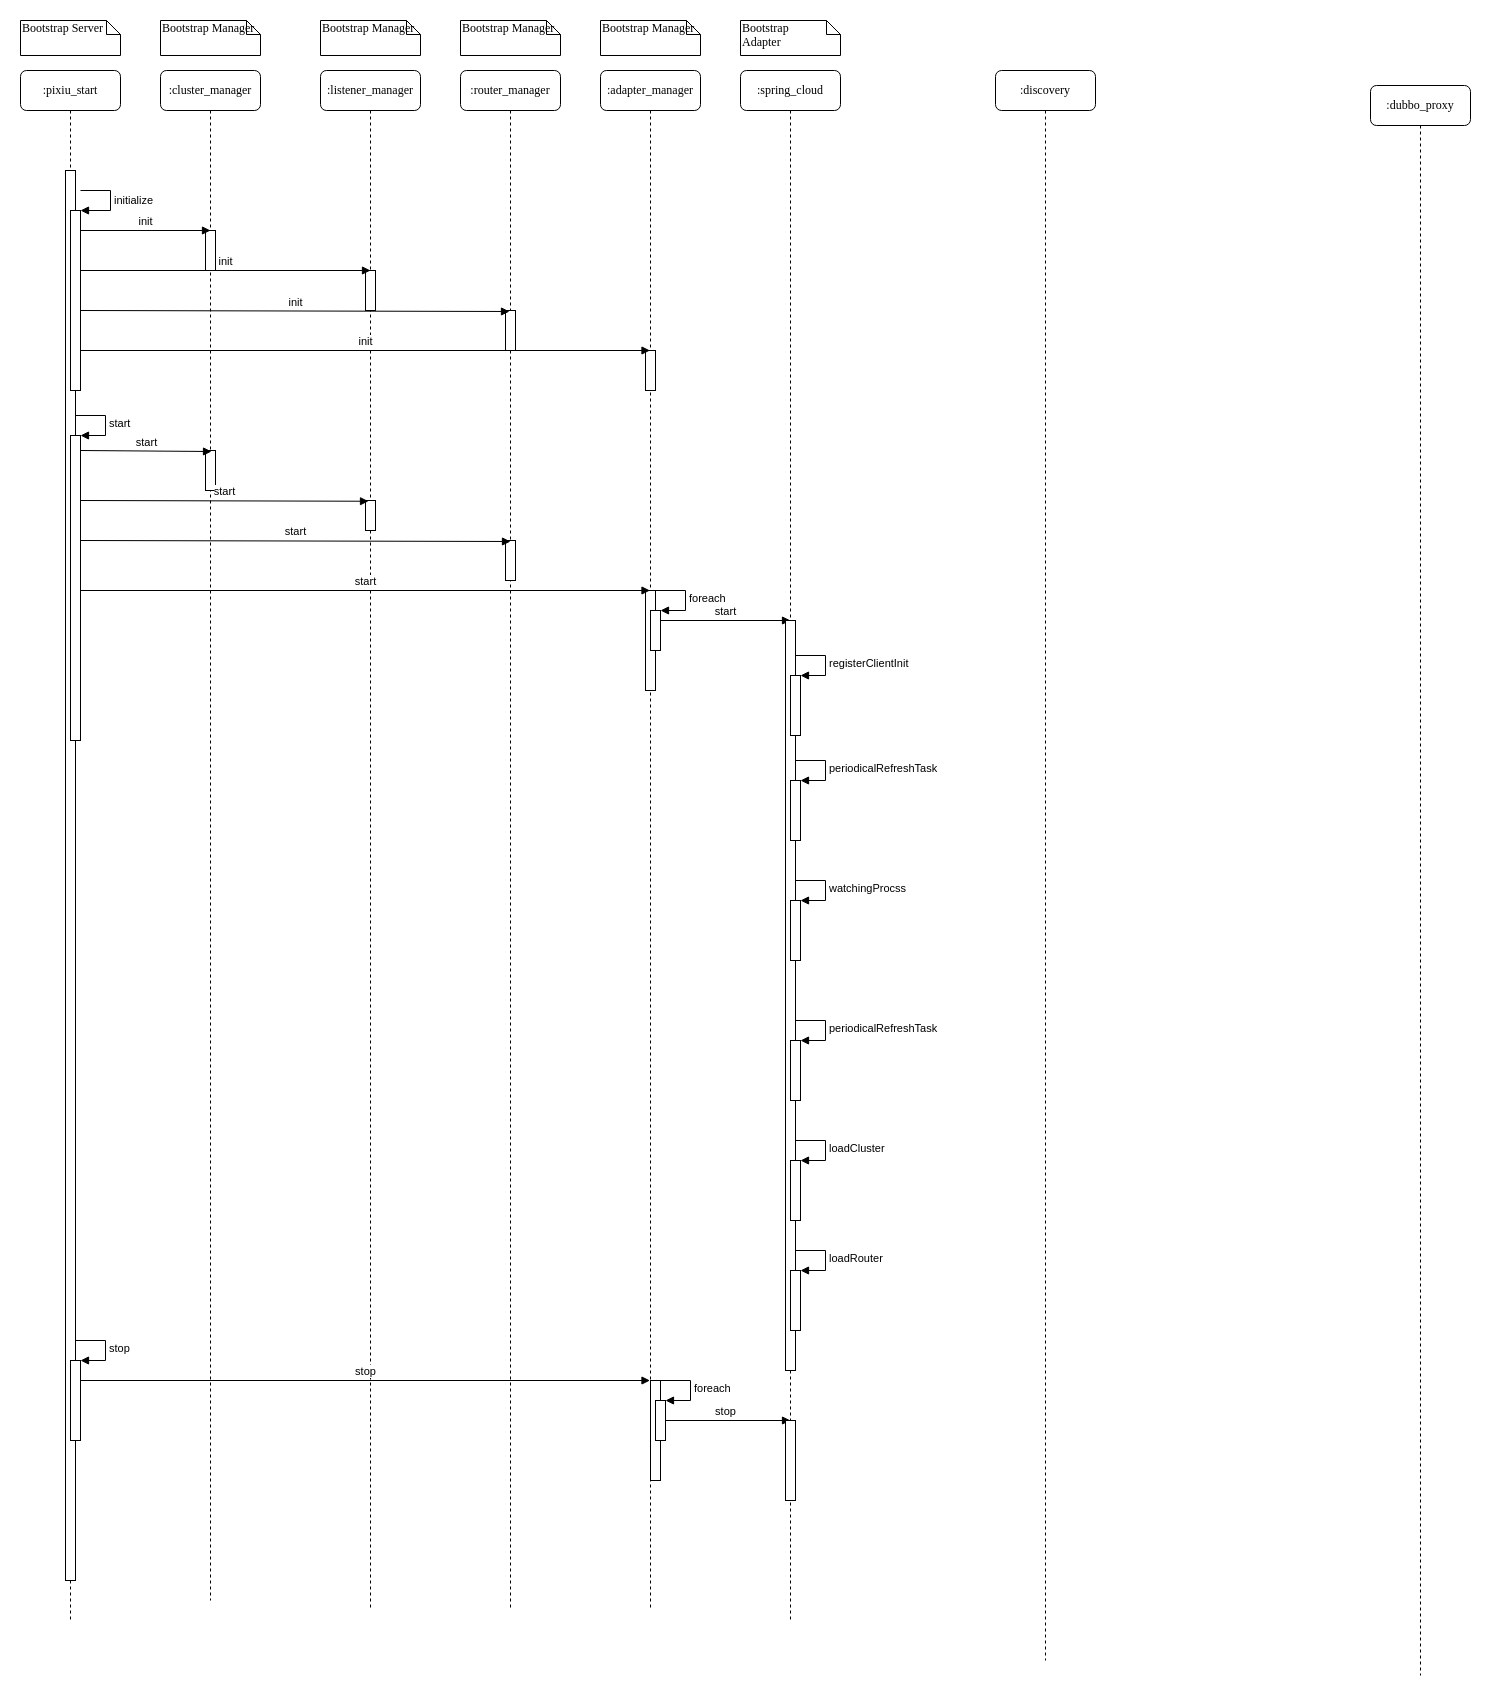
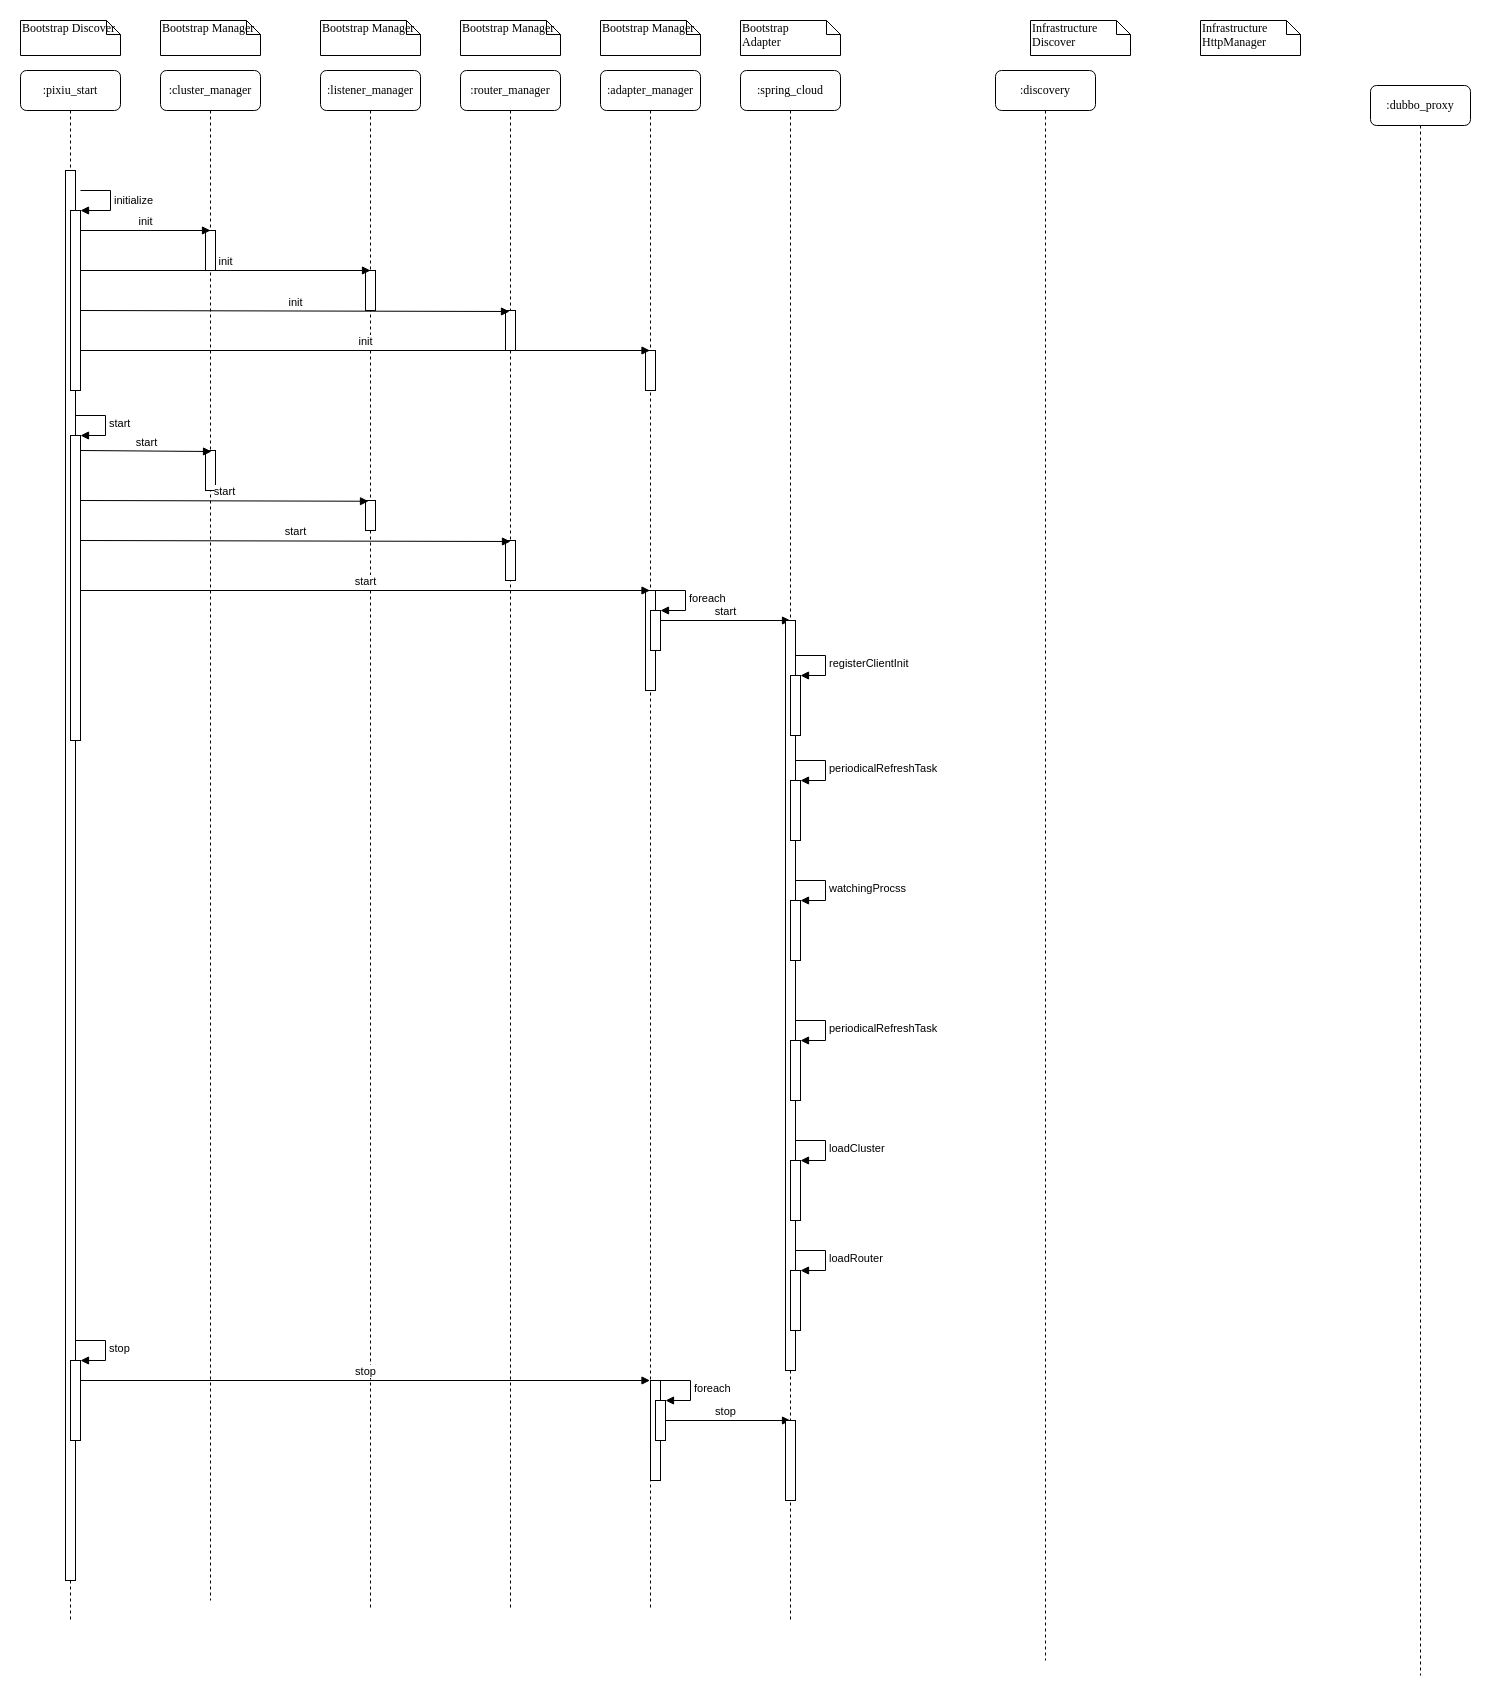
(72, 36) -> (72, 36)
none -> (1081, 38)
none -> (1251, 38)
